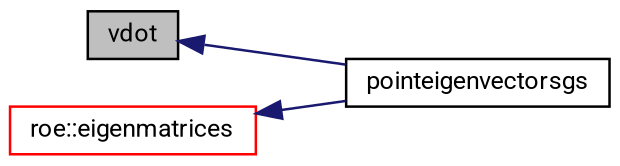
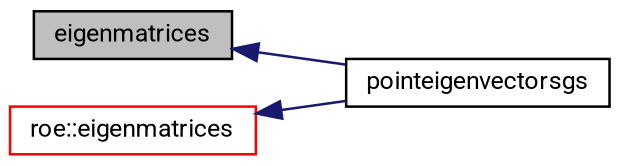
(133, 35) -> (133, 35)
